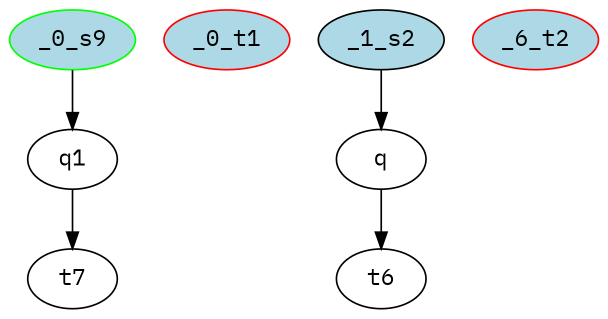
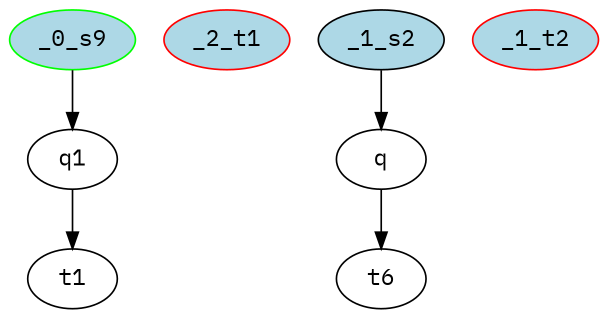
(227, 40) -> (227, 40)
(536, 40) -> (536, 40)
(73, 279) -> (73, 279)
